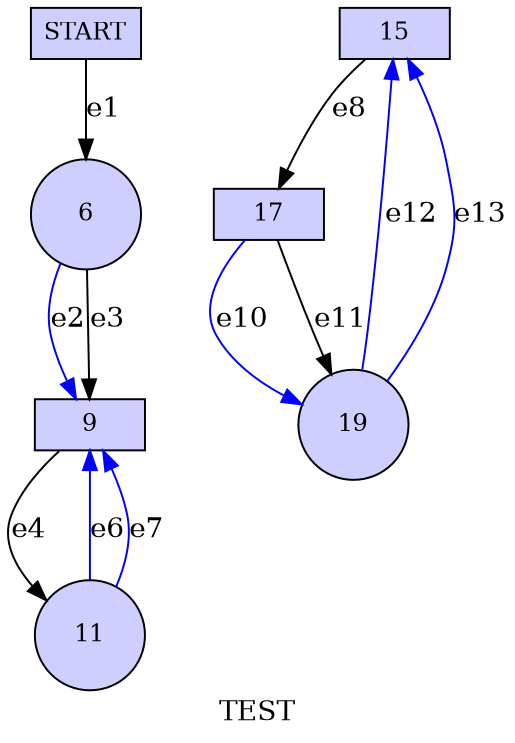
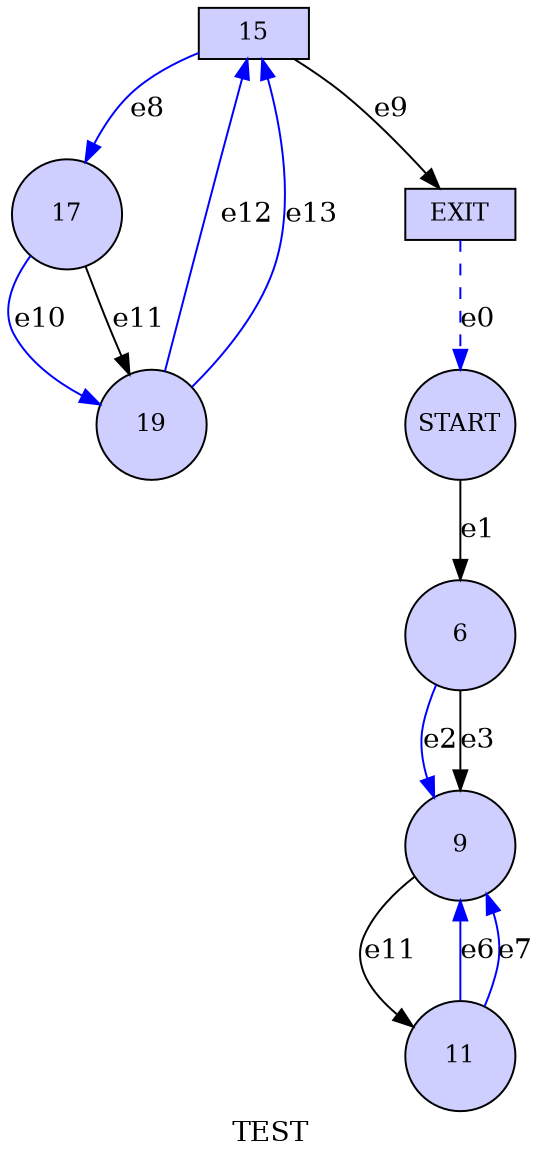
(86, 33) -> (460, 425)
(320, 111) -> (137, 88)
(269, 214) -> (67, 214)
none -> (460, 214)
(90, 425) -> (460, 846)
(29, 530) -> (391, 951)
